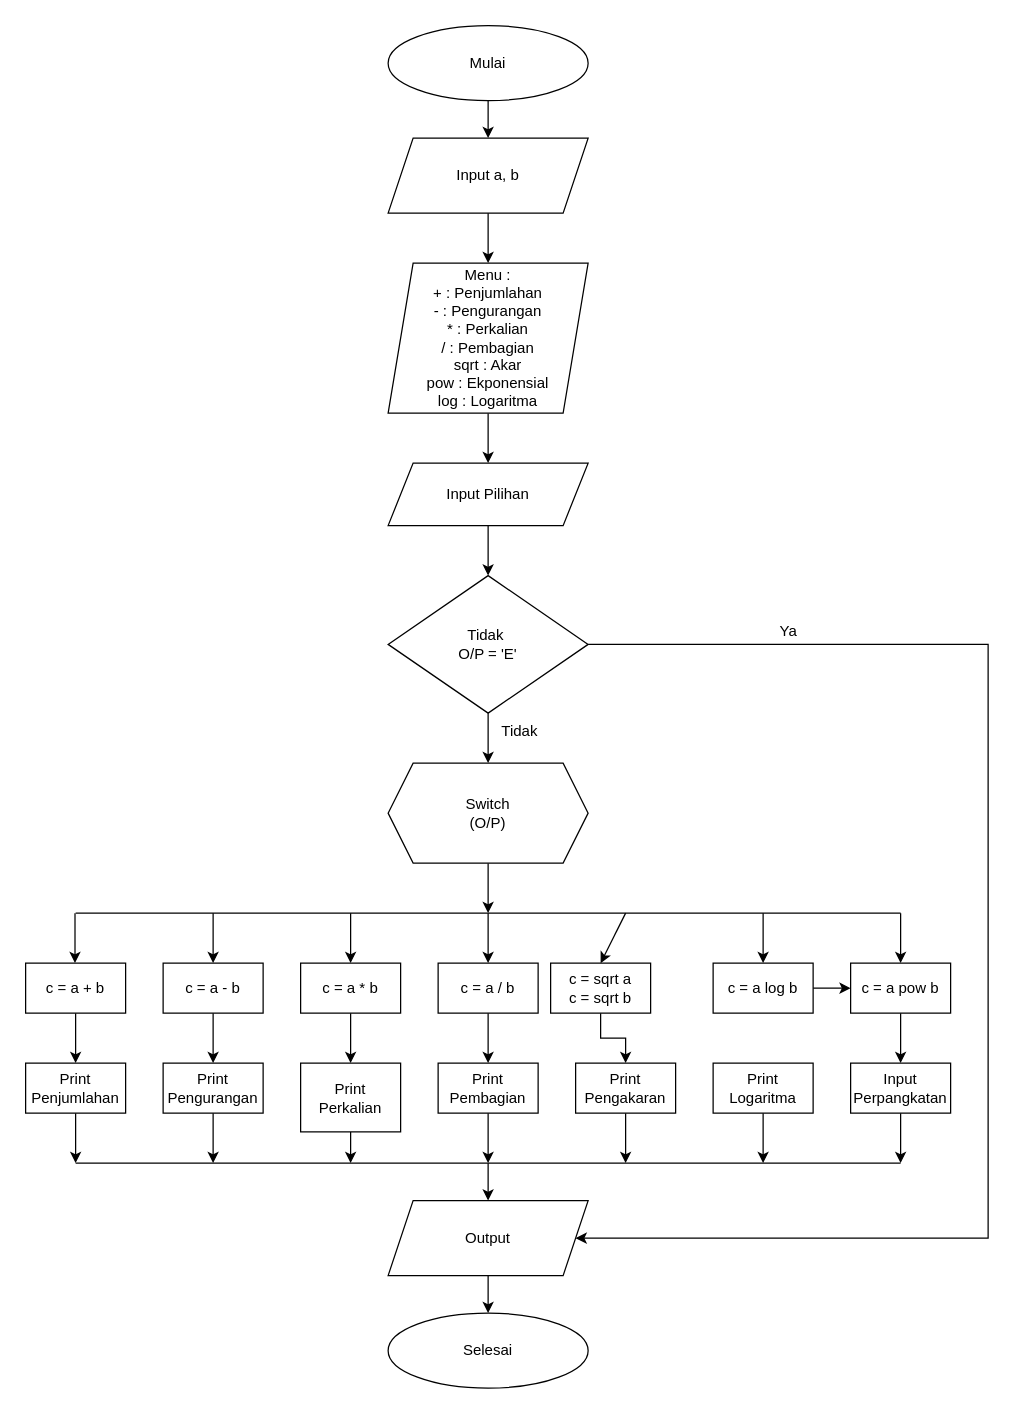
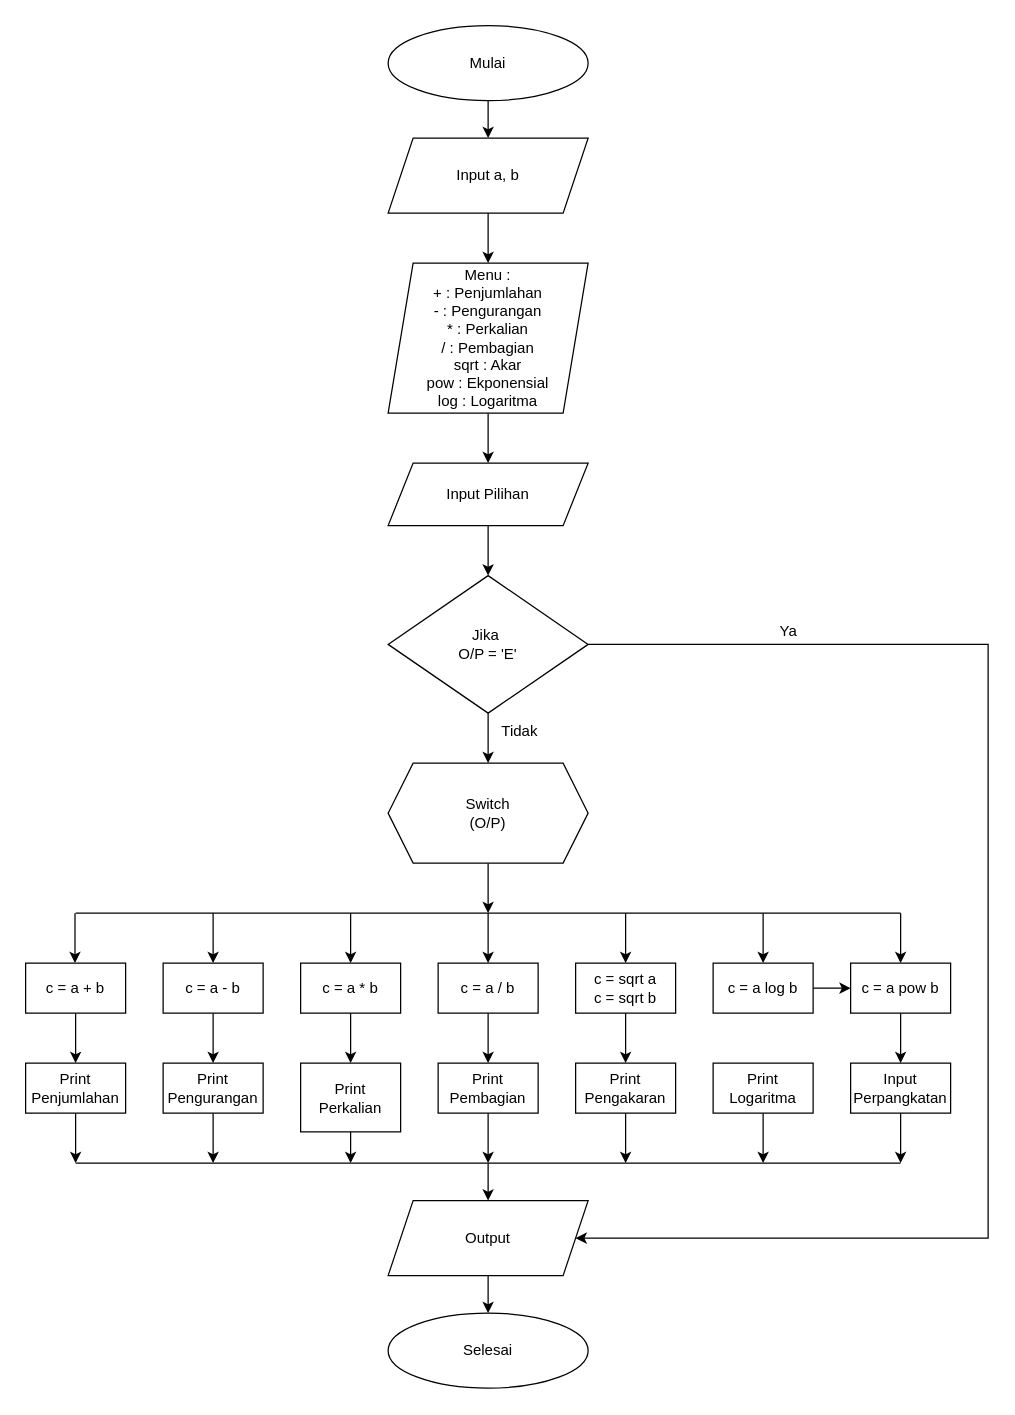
(488, 644) -> (488, 644)
(601, 988) -> (626, 988)
